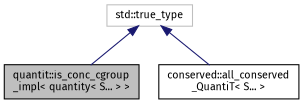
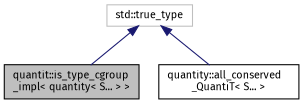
(72, 82) -> (72, 82)
(229, 82) -> (229, 82)
